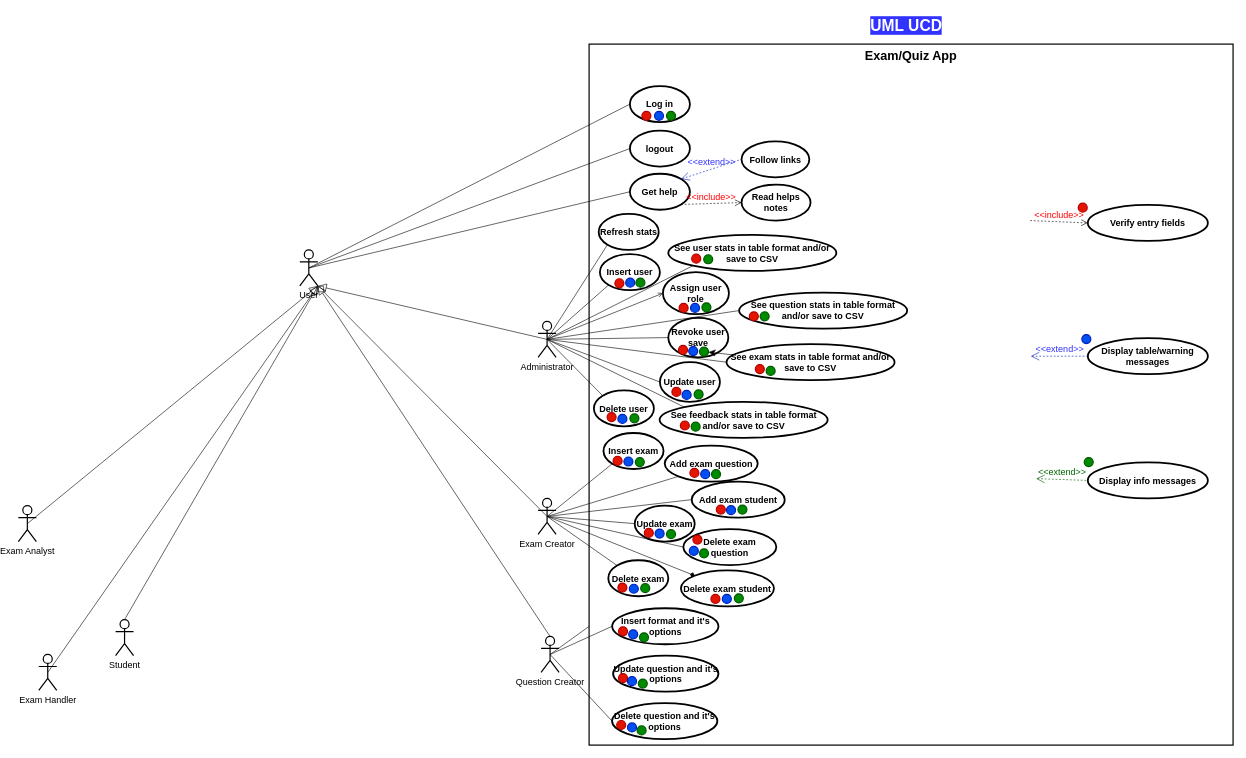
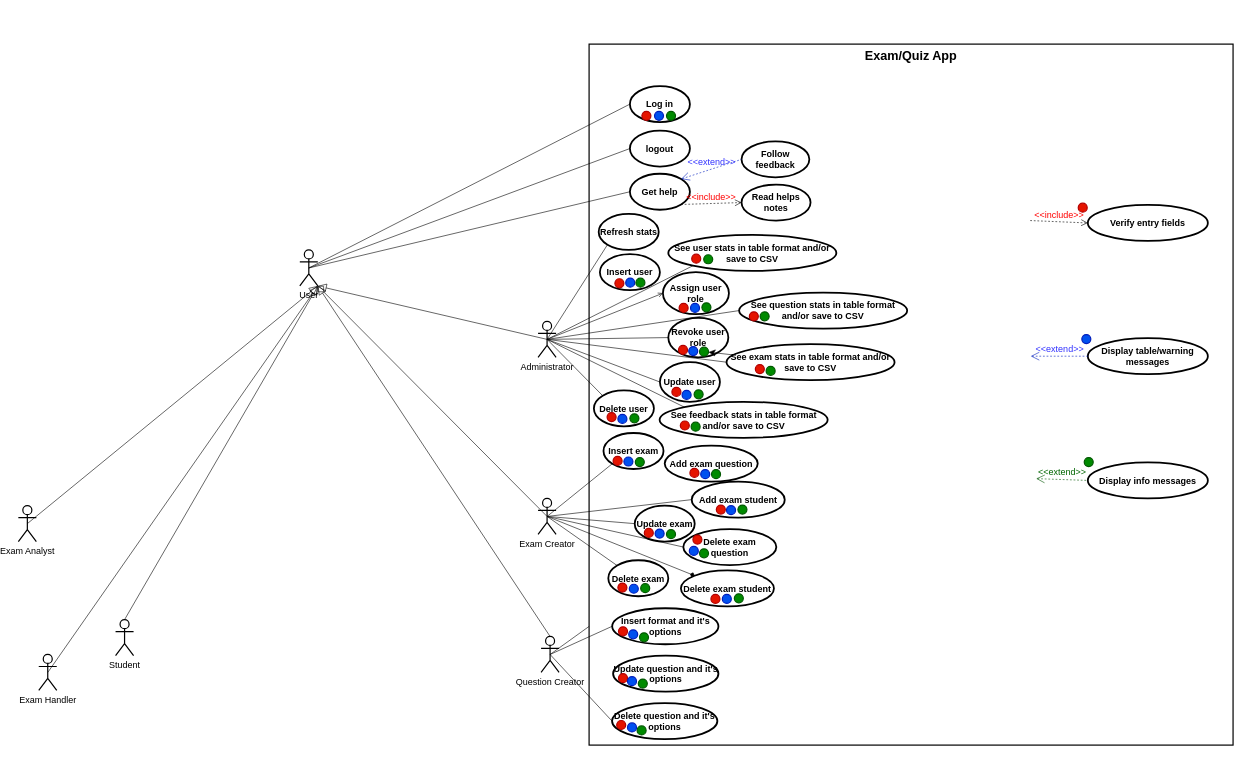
(909, 25) -> none
(775, 159) -> (775, 159)
(580, 310) -> none
(698, 338) -> (698, 338)
(617, 495) -> none
